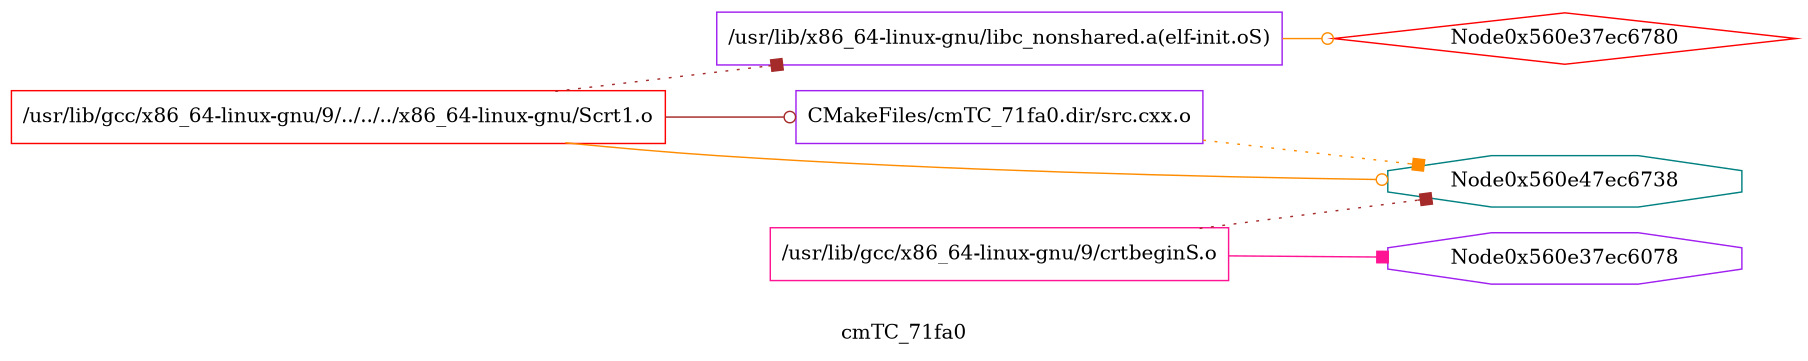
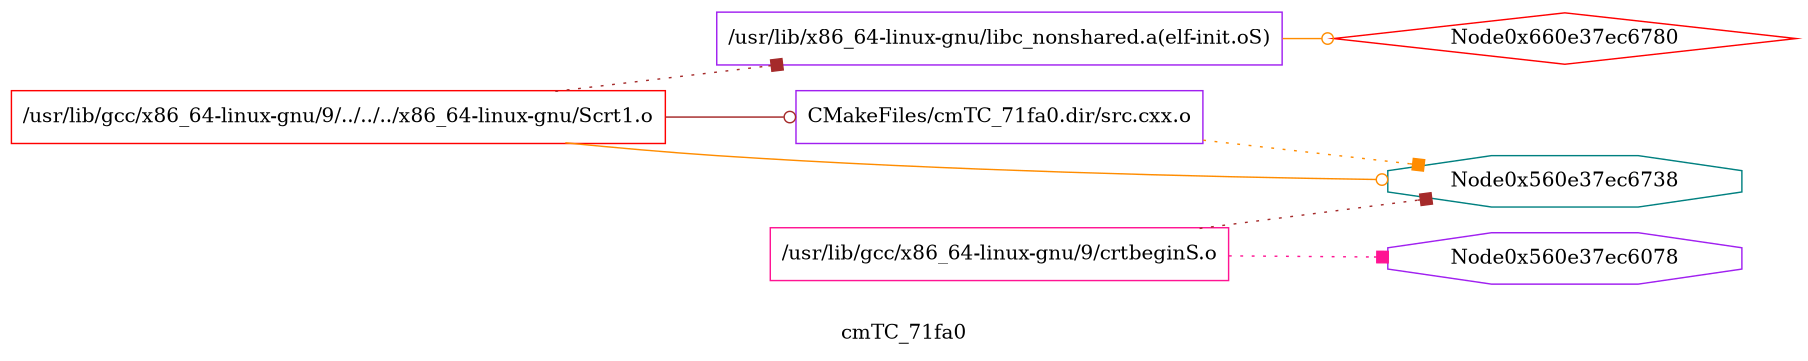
(1565, 39) -> (1565, 39)
(1565, 181) -> (1565, 181)
(1301, 256) -> (1301, 256)
